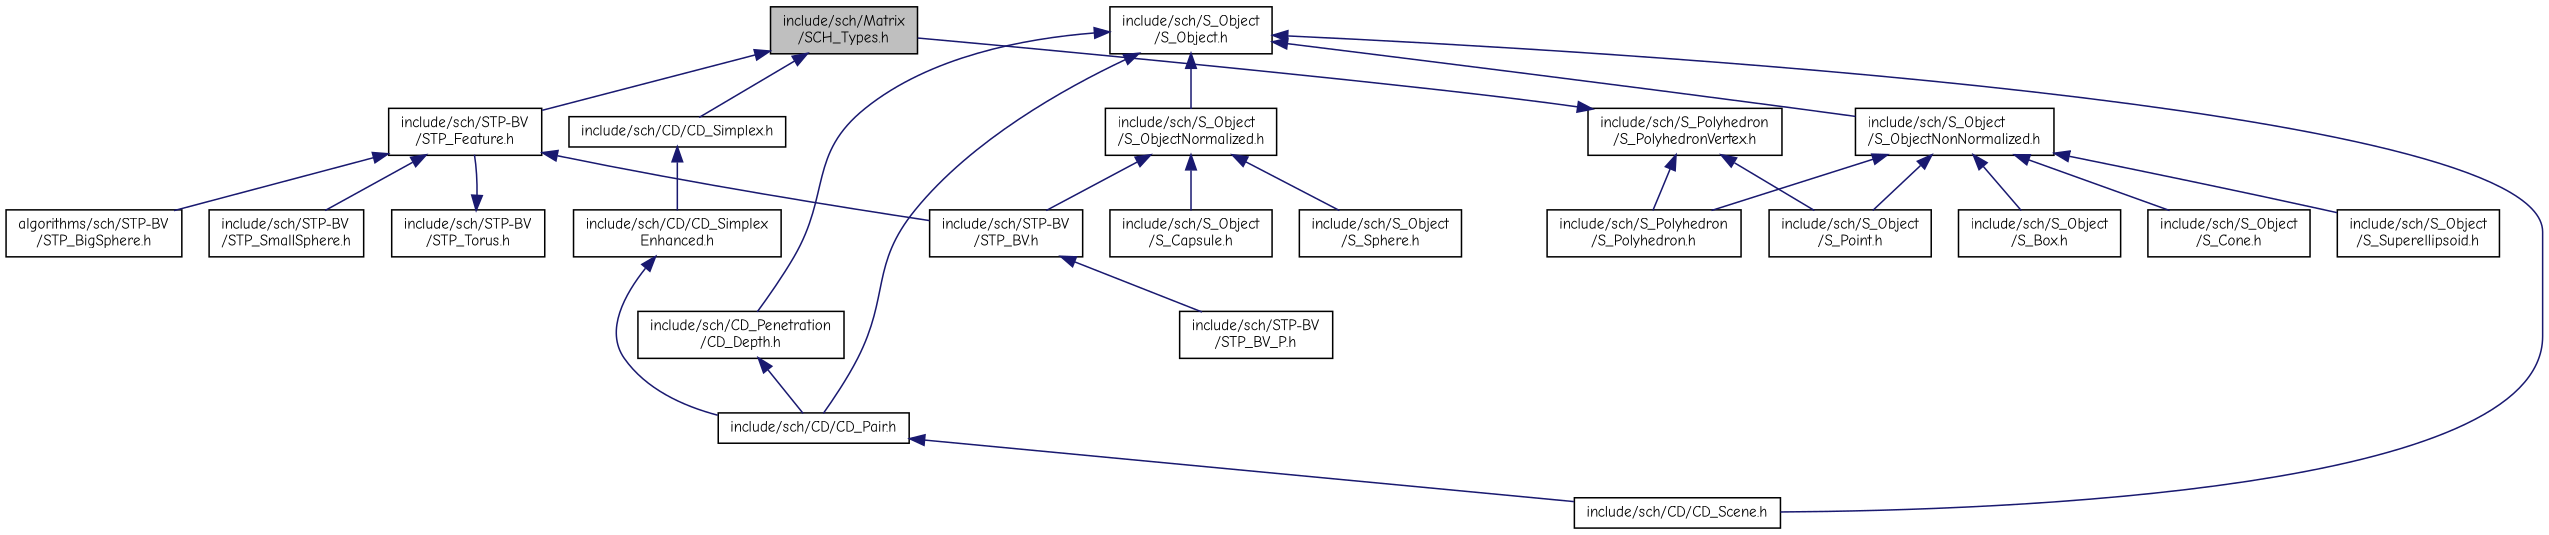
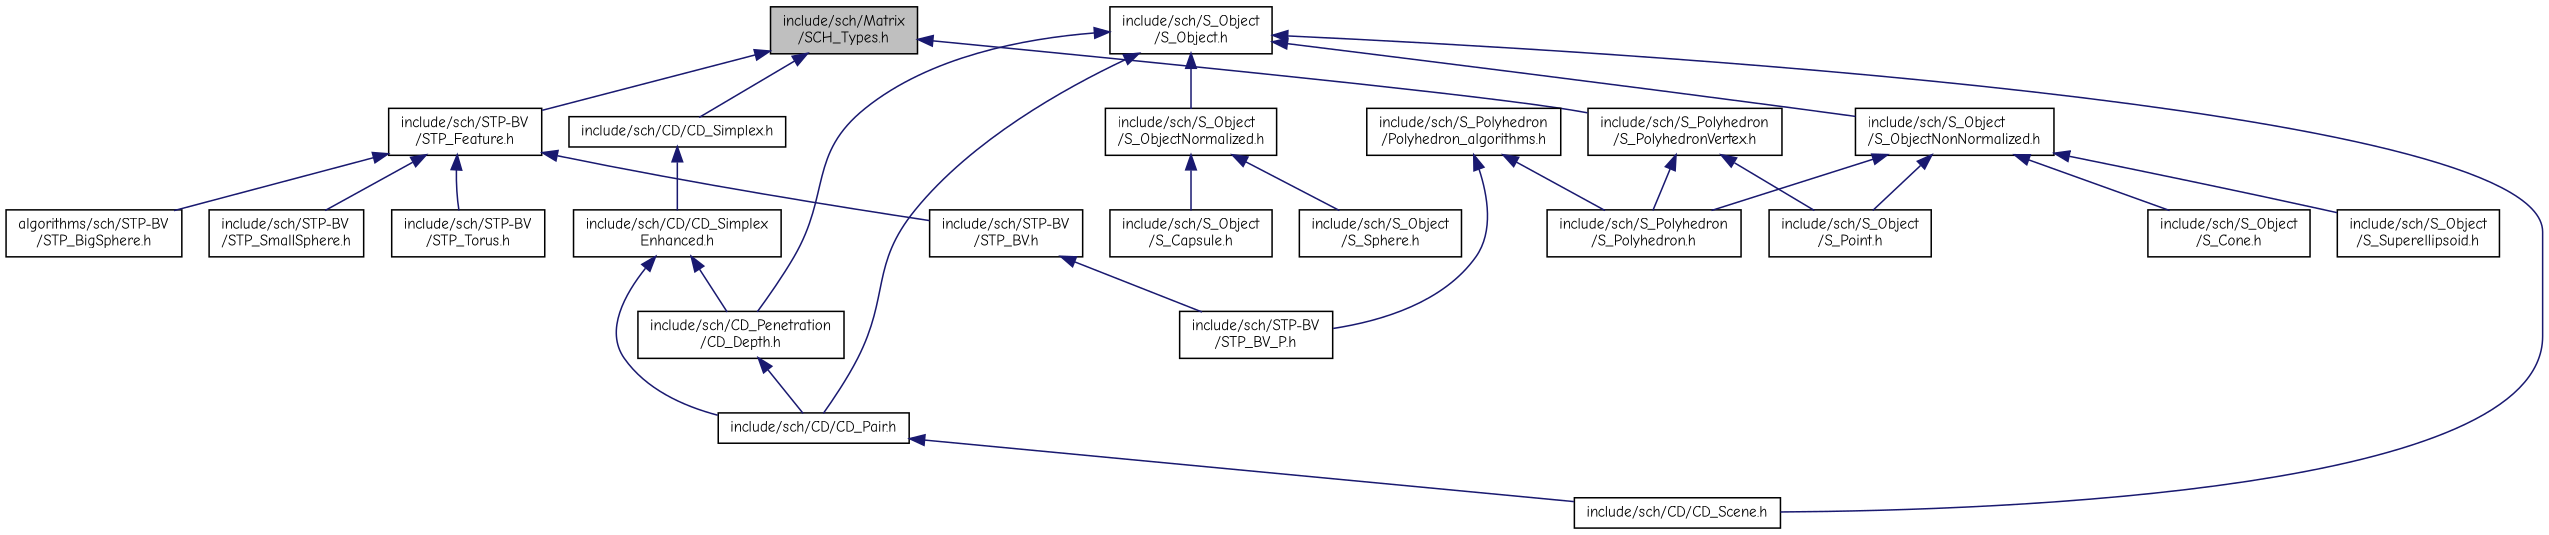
(1248, 70) -> (1261, 74)
none -> (1464, 132)
(477, 175) -> (457, 190)
(1092, 186) -> none
(2040, 233) -> none
none -> (713, 291)
